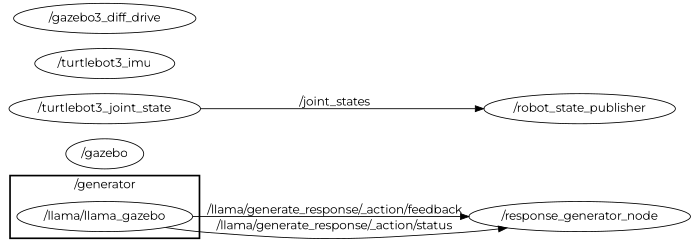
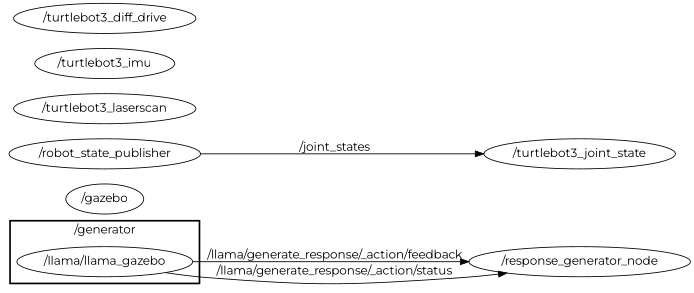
(105, 18) -> (105, 18)
none -> (105, 109)
(338, 109) -> (338, 154)
